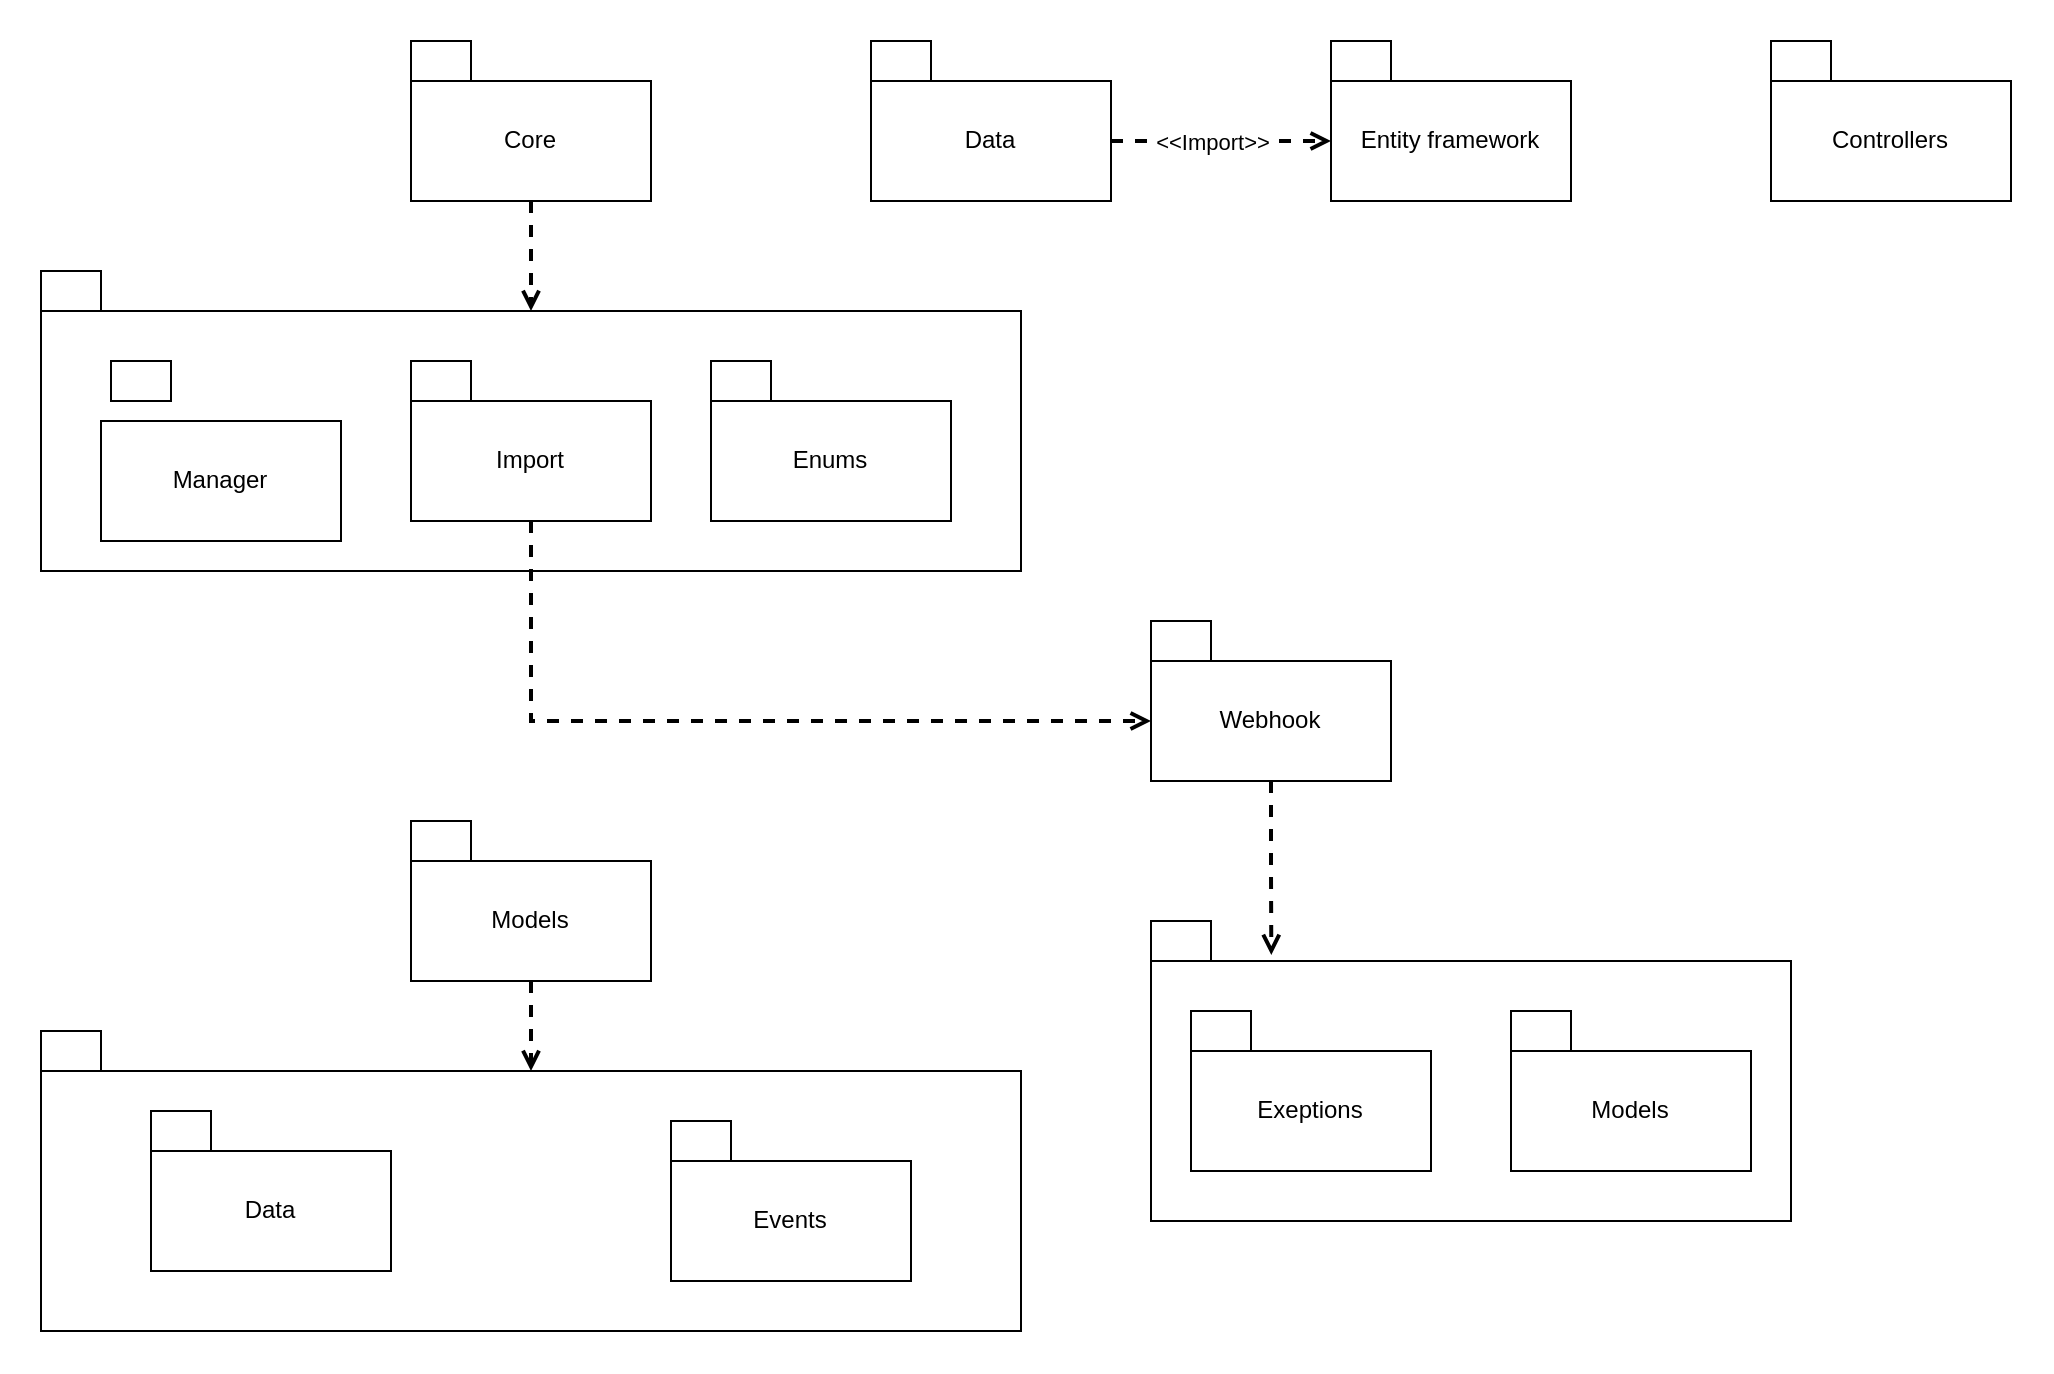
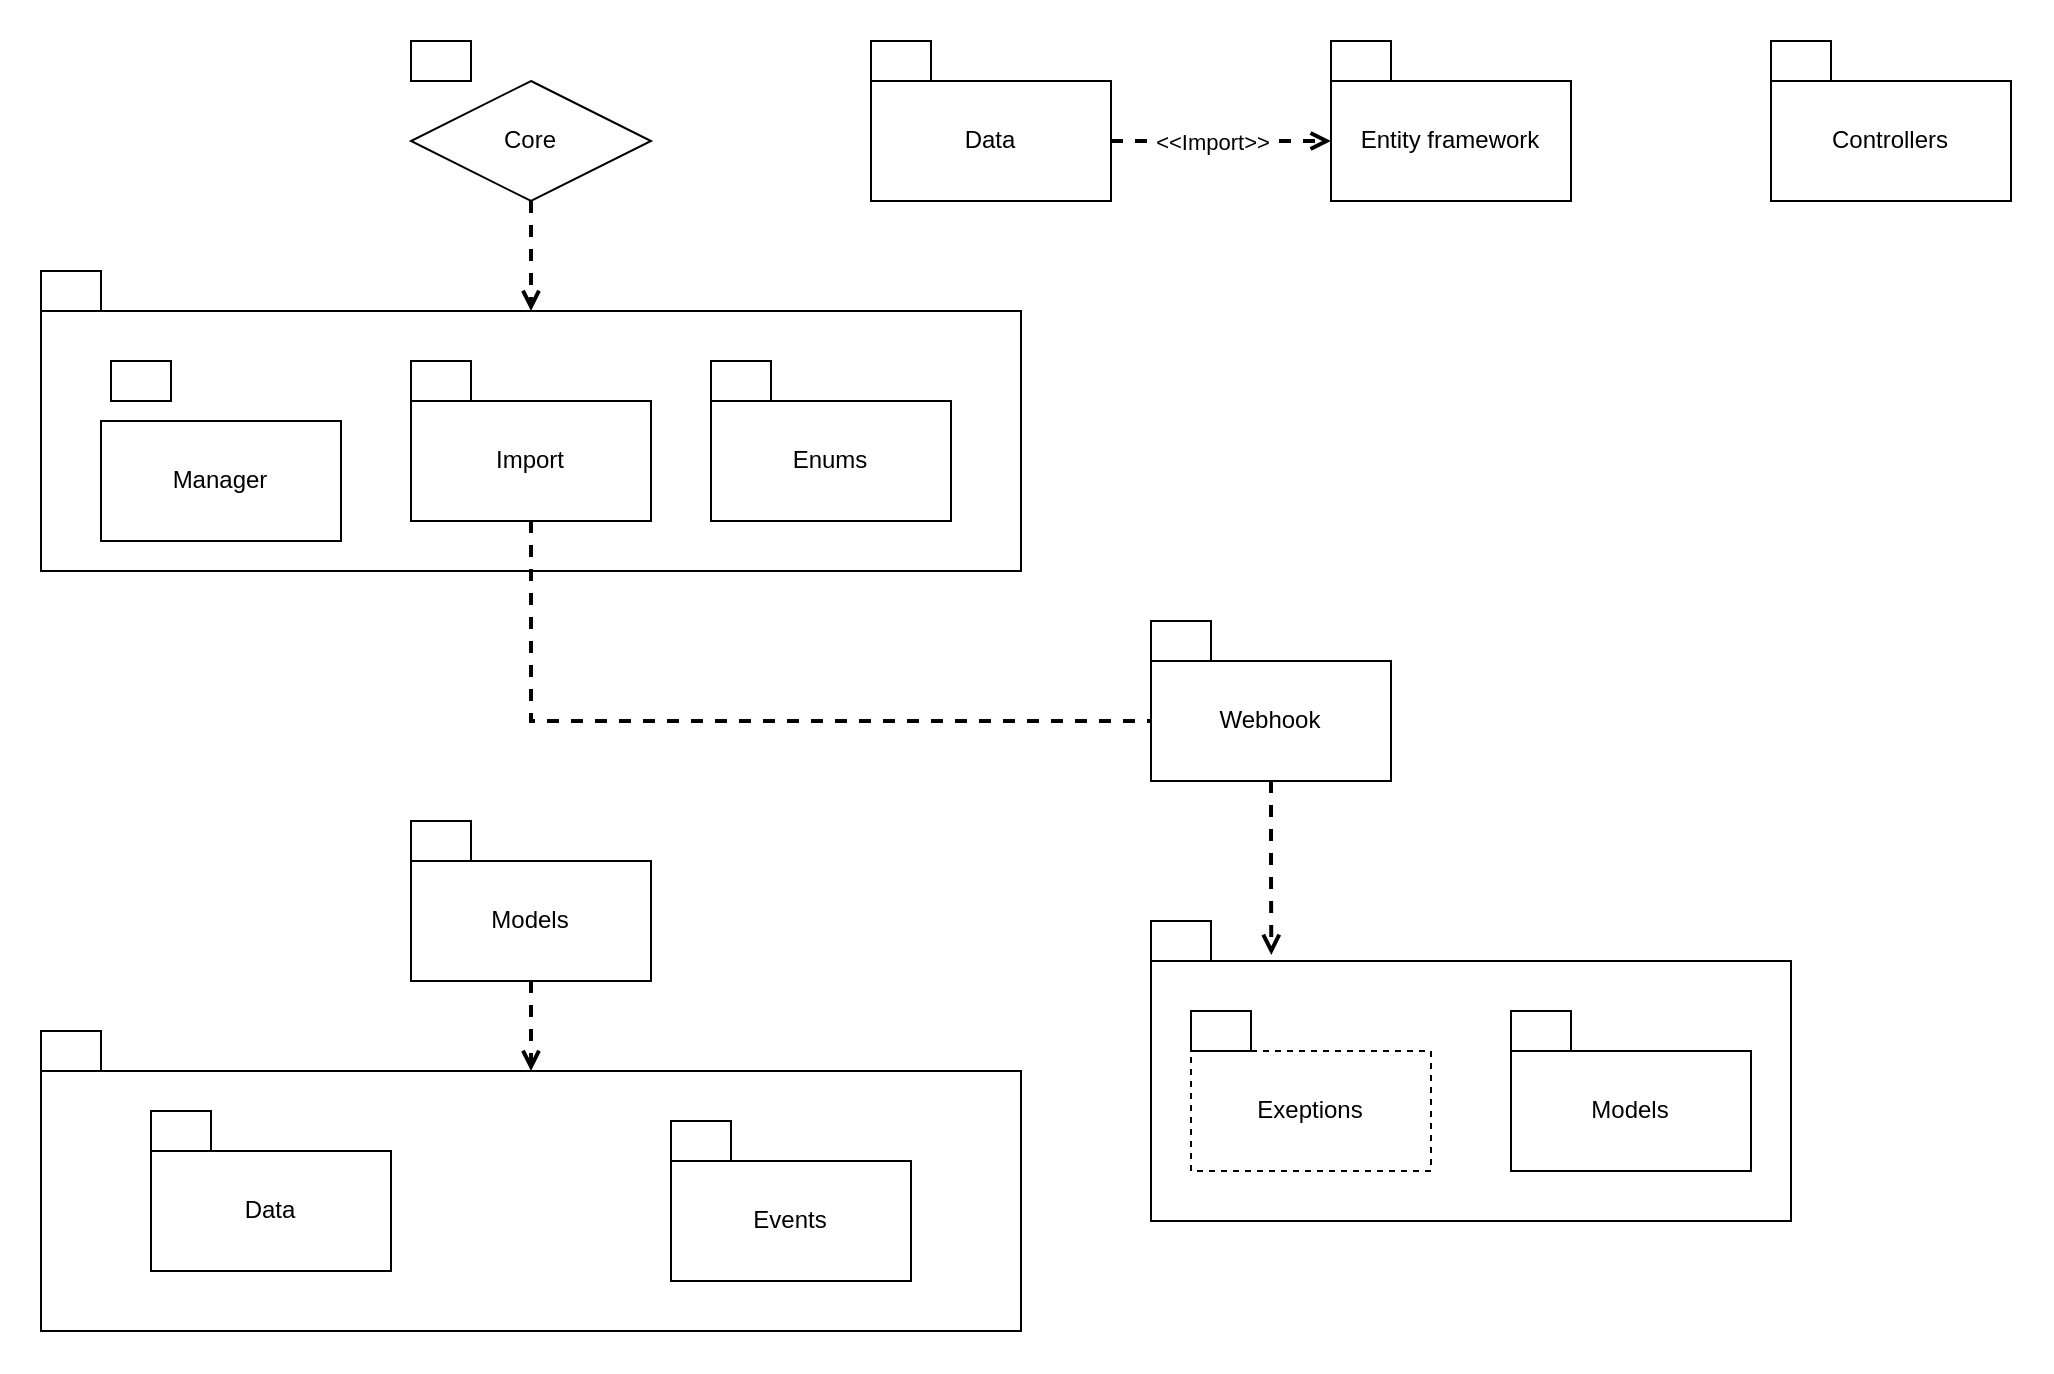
(531, 141) -> (531, 141)
(1138, 721) -> (1143, 721)
(1311, 1111) -> (1311, 1111)
